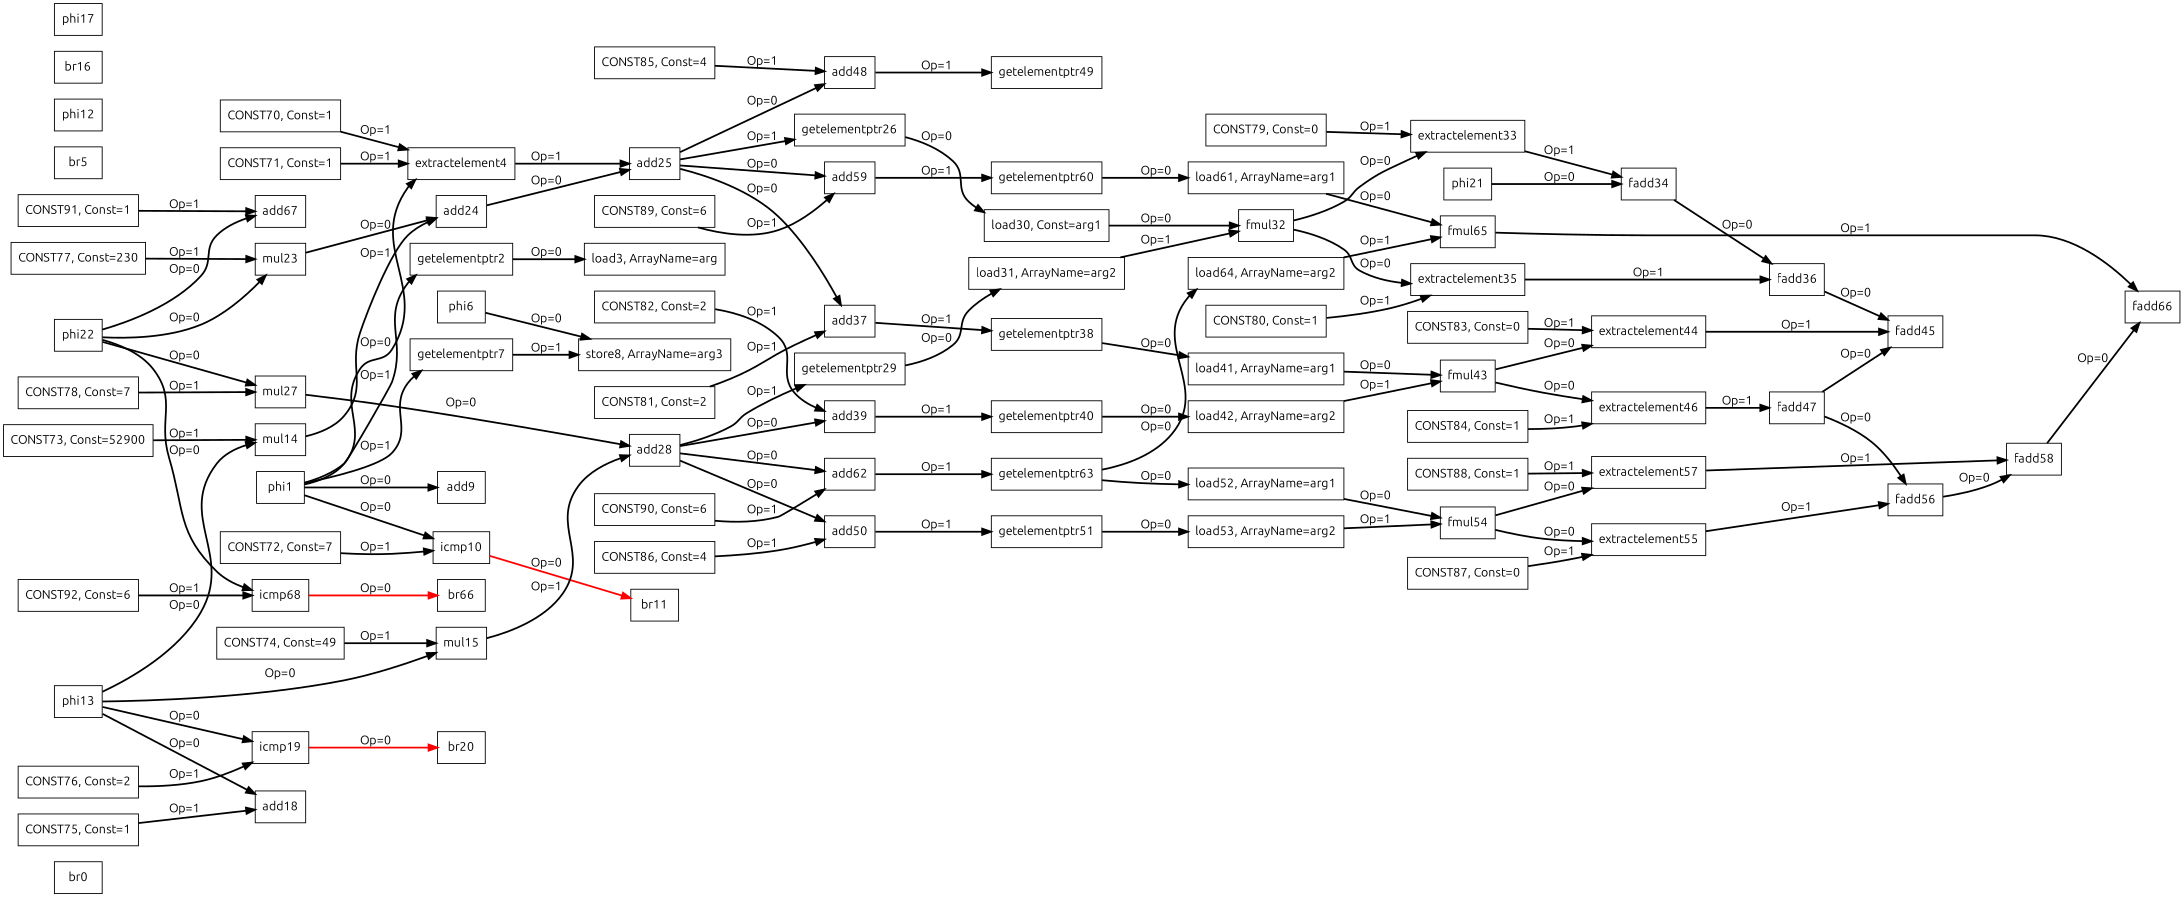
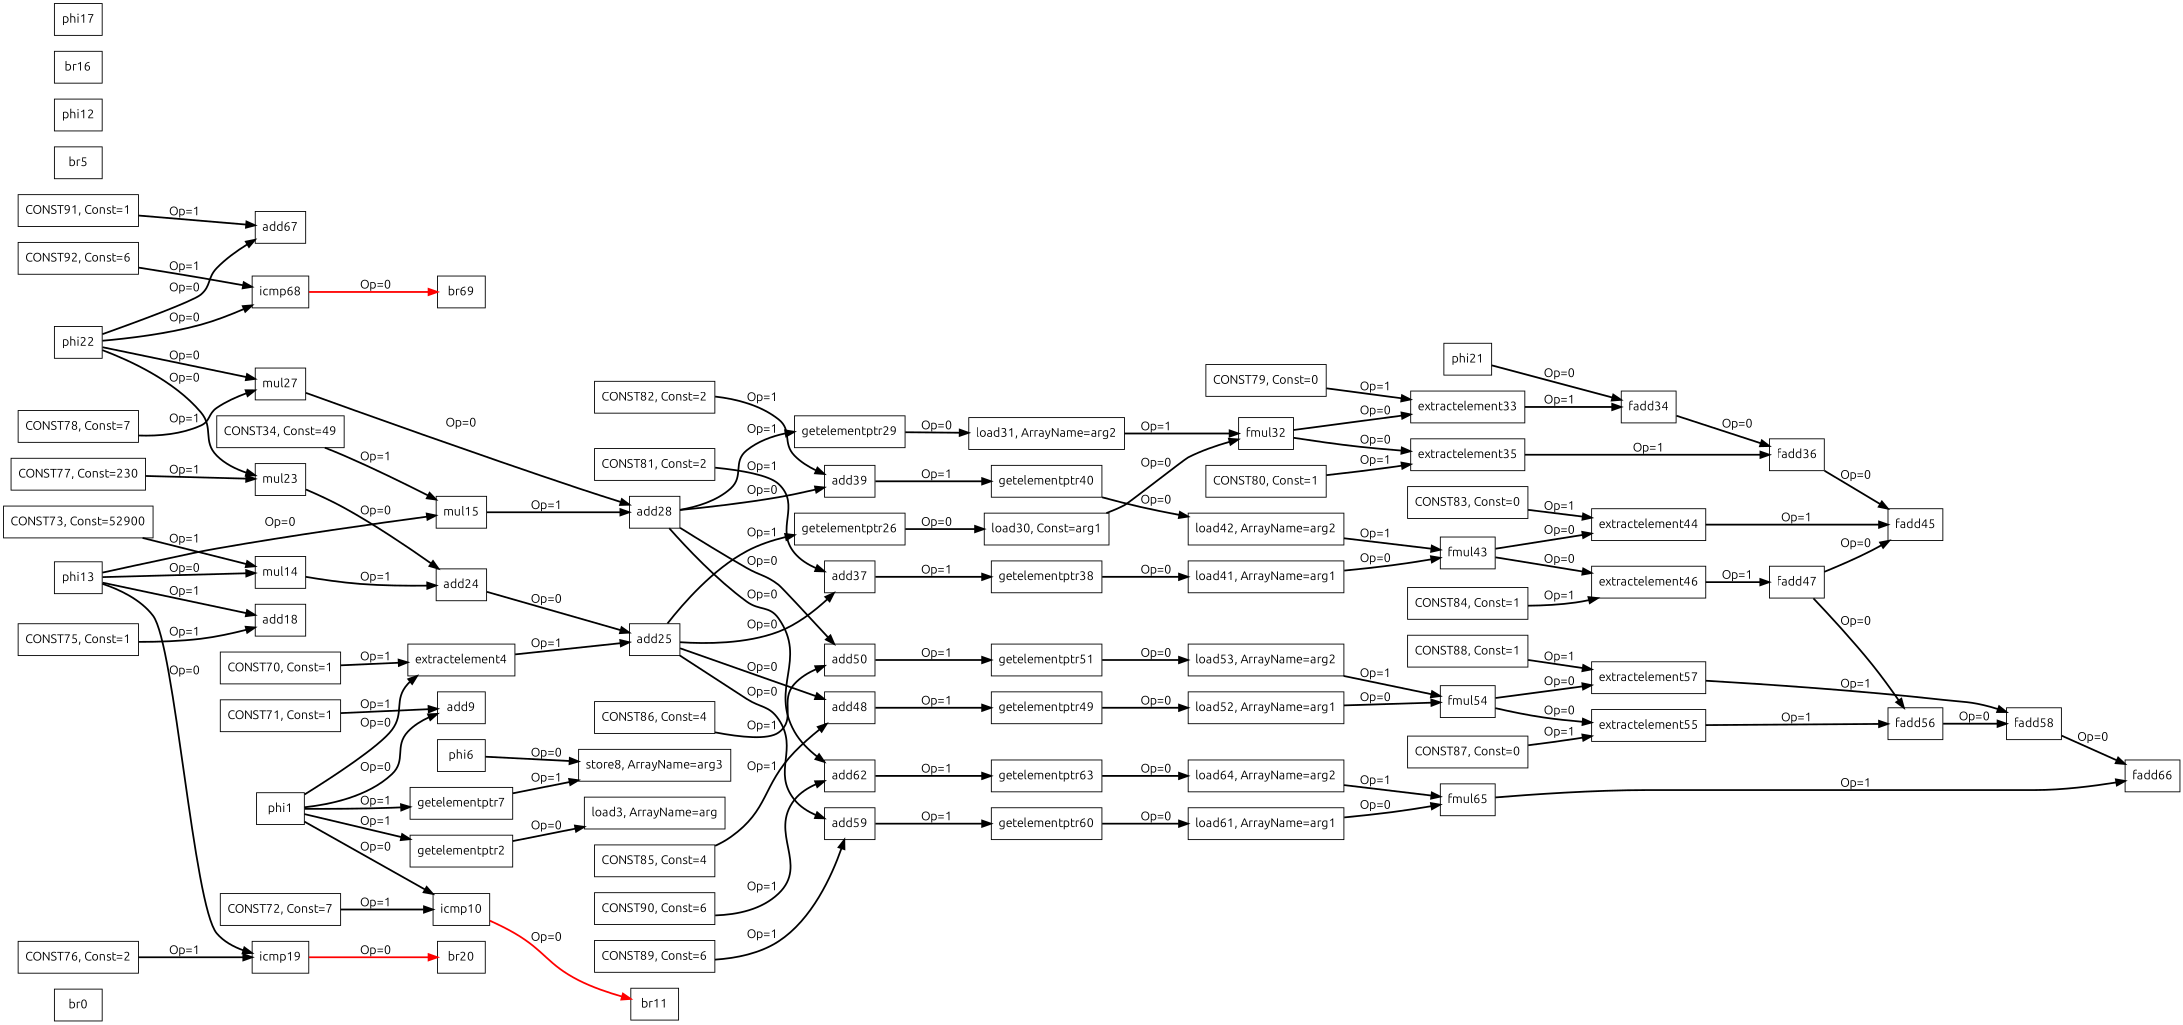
(370, 164) -> (385, 711)
(1140, 483) -> (1140, 708)
(461, 595) -> (461, 292)
(280, 643) -> (280, 432)
(185, 744) -> (185, 591)
